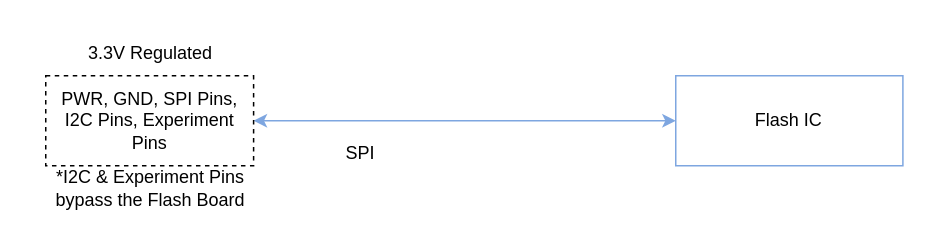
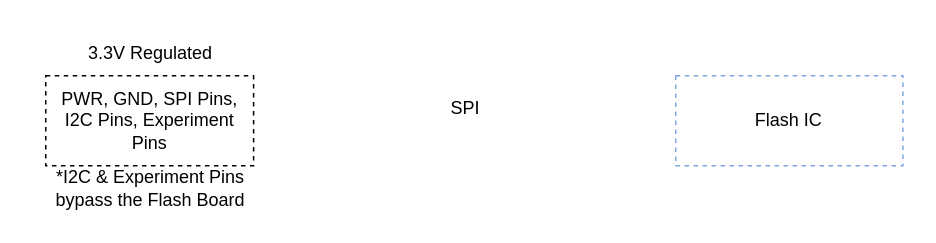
(464, 121) -> none
(789, 121) -> (789, 121)
(361, 154) -> (466, 109)
